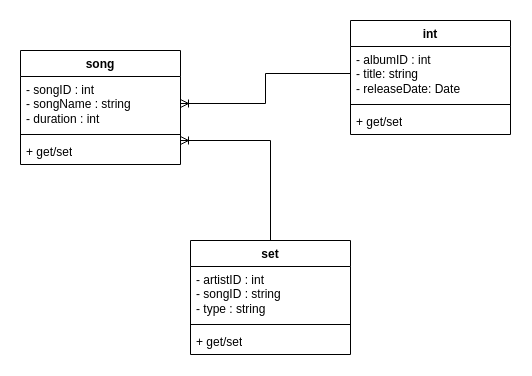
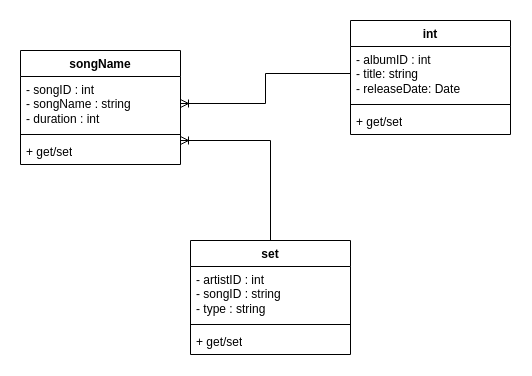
(101, 65) -> (101, 65)
